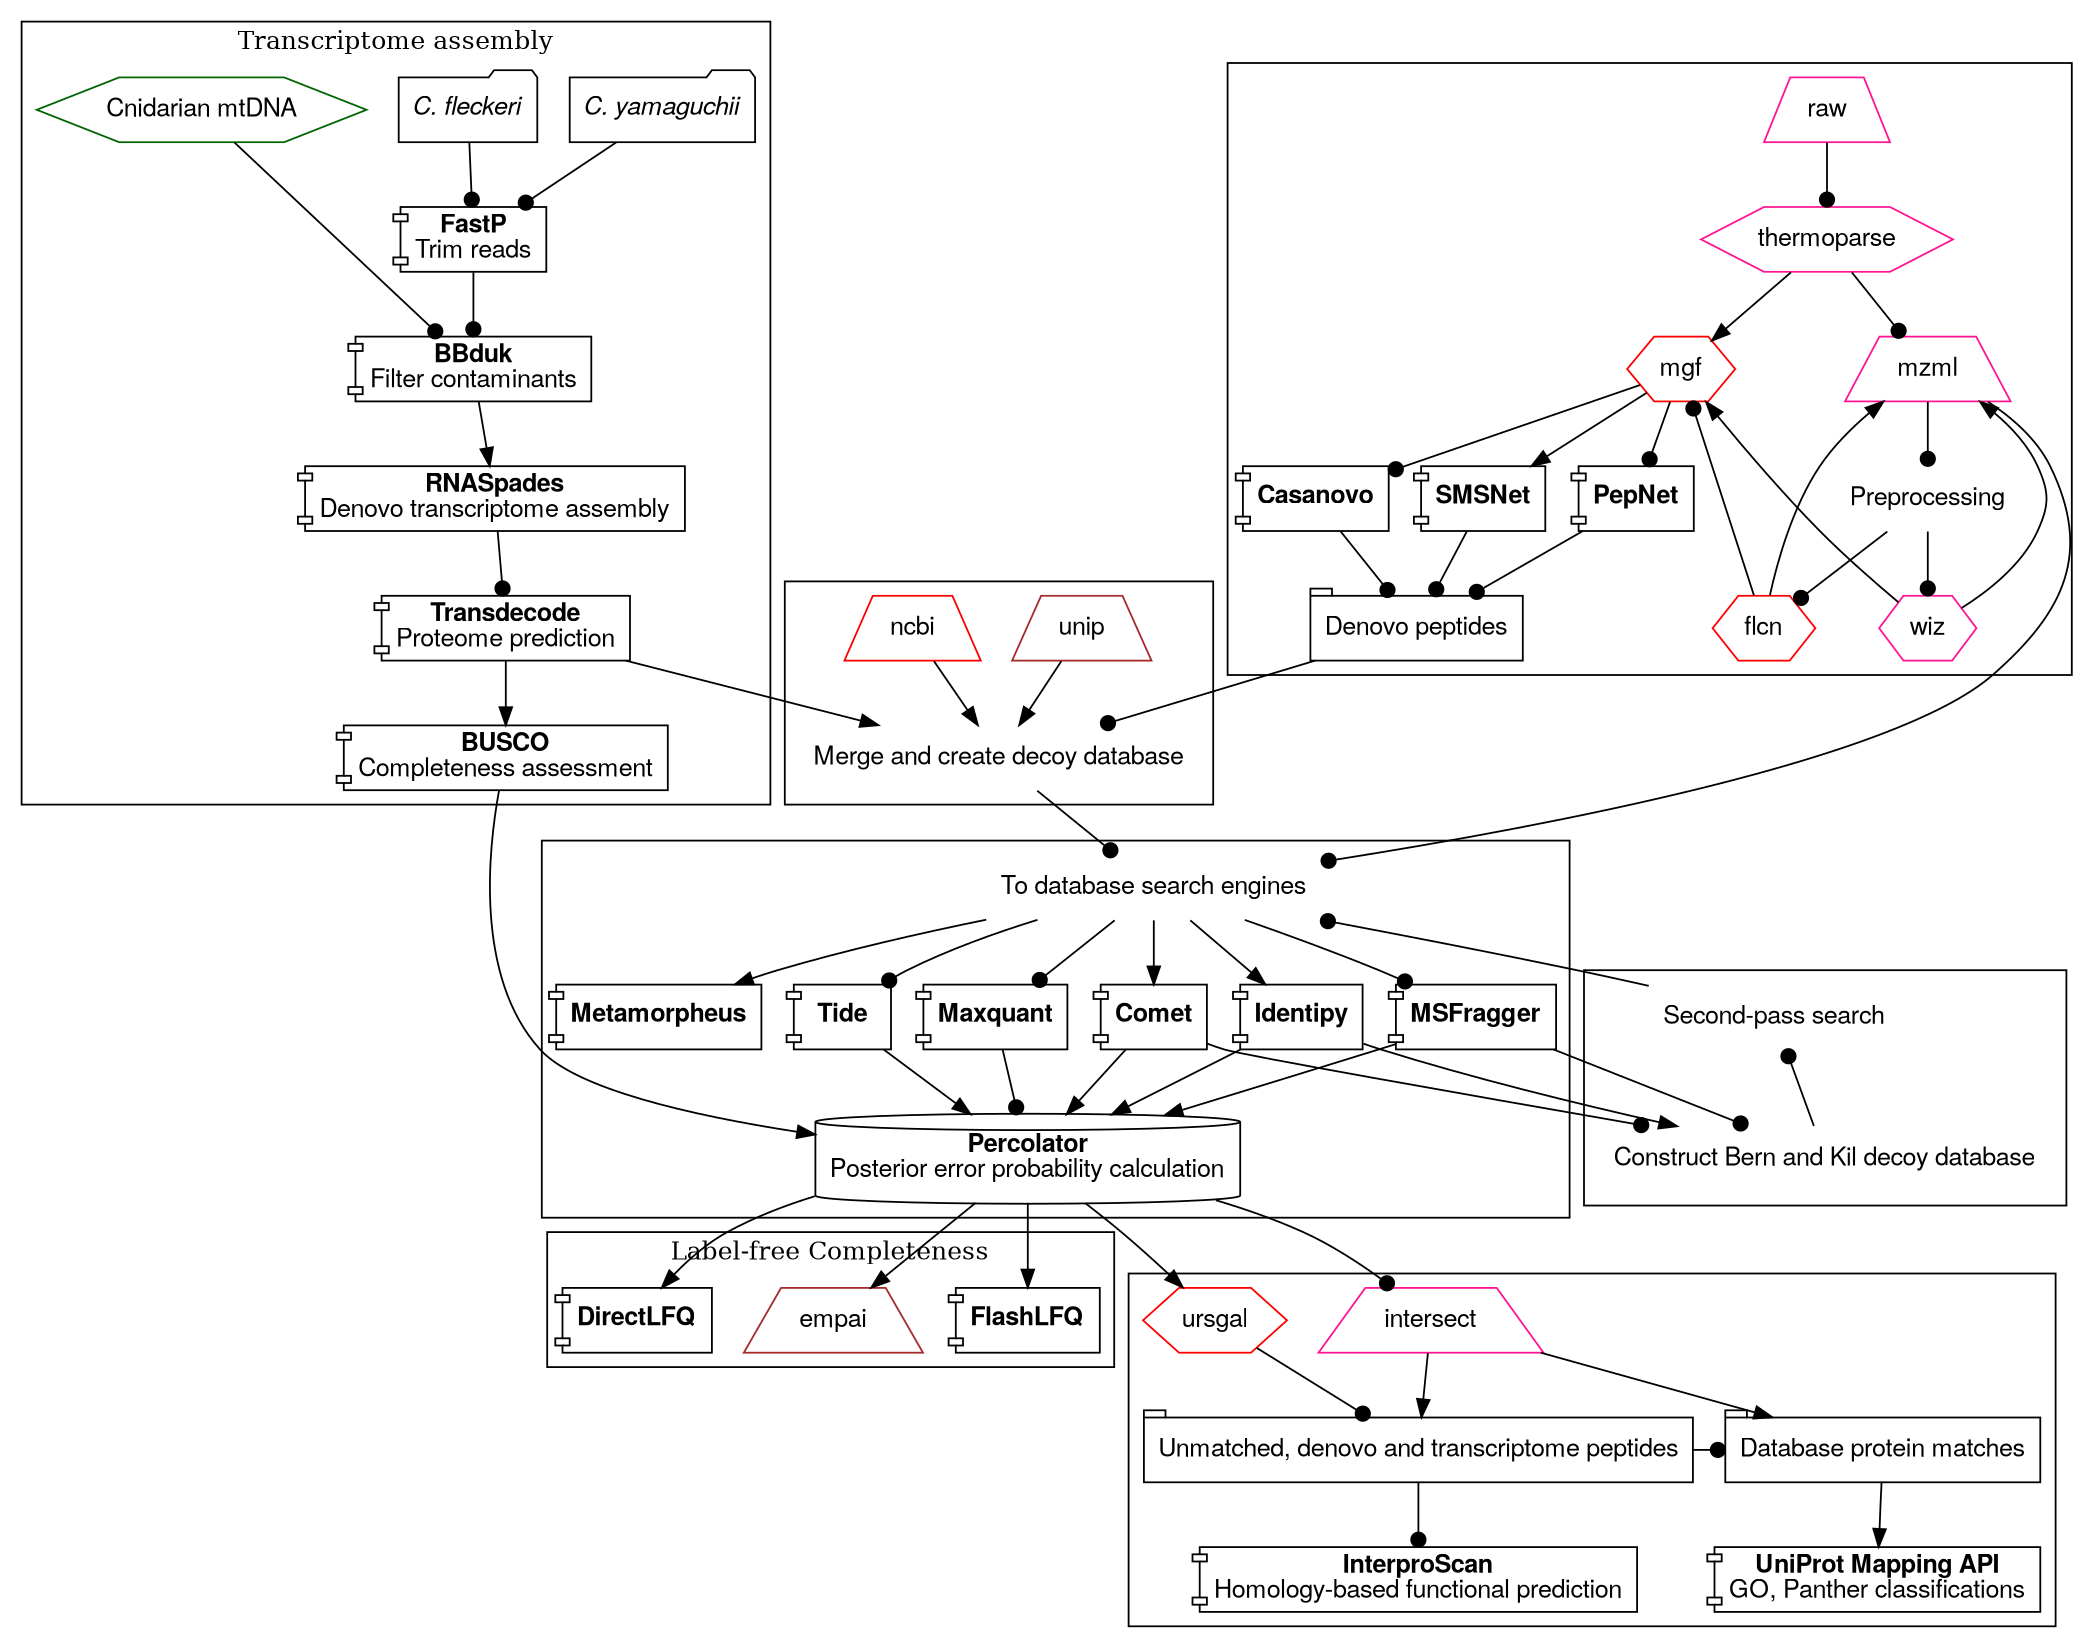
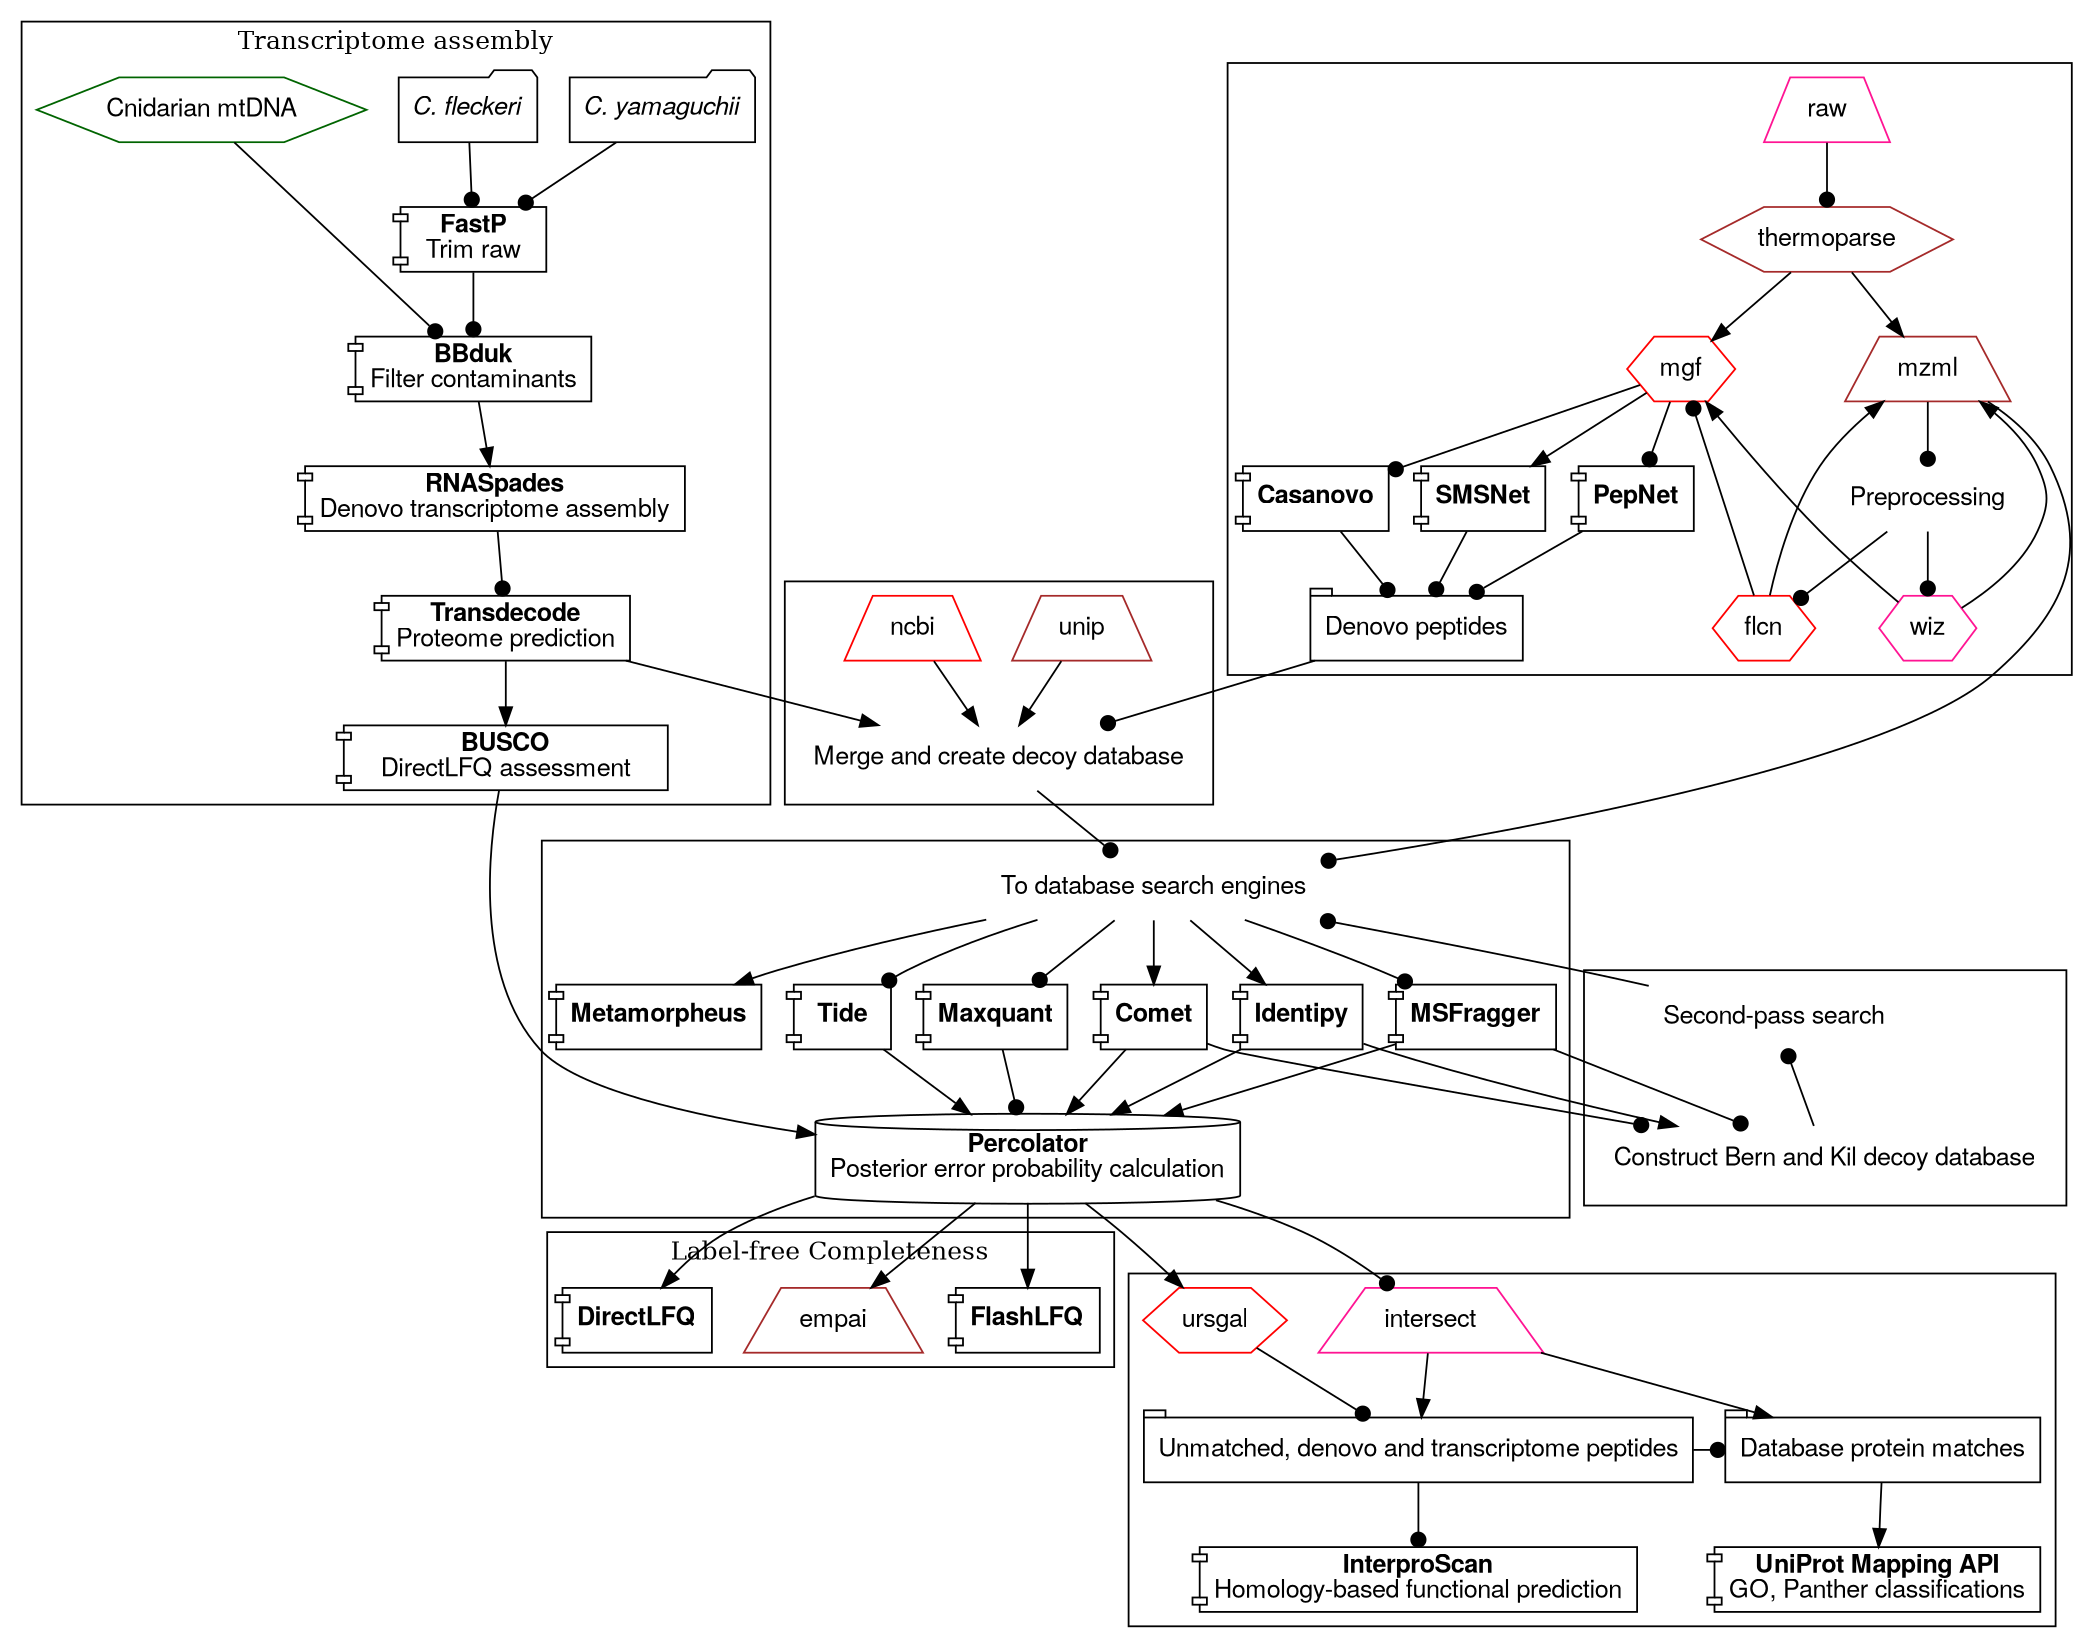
(1827, 239) -> (1827, 239)
(473, 250) -> (473, 250)
(1873, 299) -> (1873, 299)
(1928, 369) -> (1928, 369)
(506, 769) -> (506, 769)
